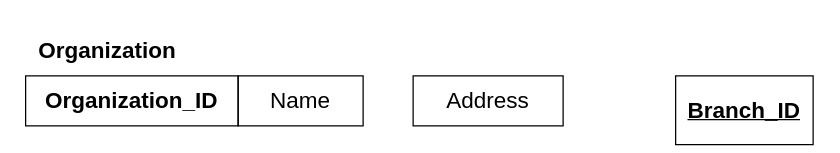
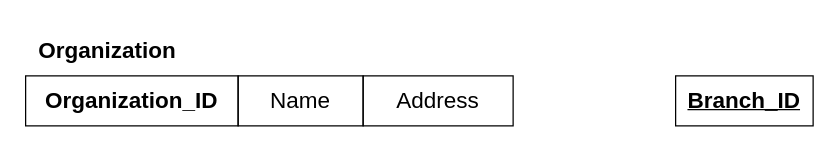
(488, 101) -> (438, 101)
(744, 110) -> (744, 101)
